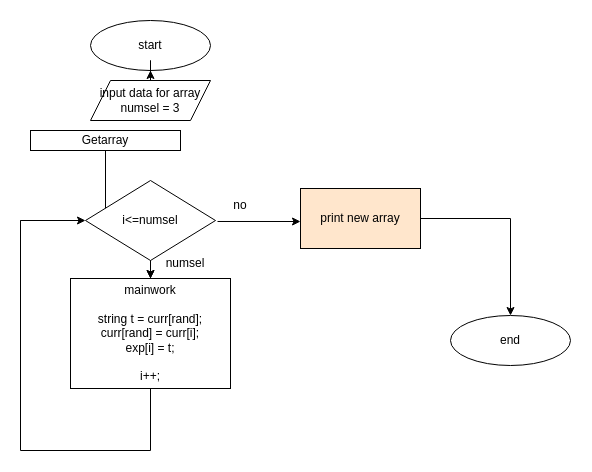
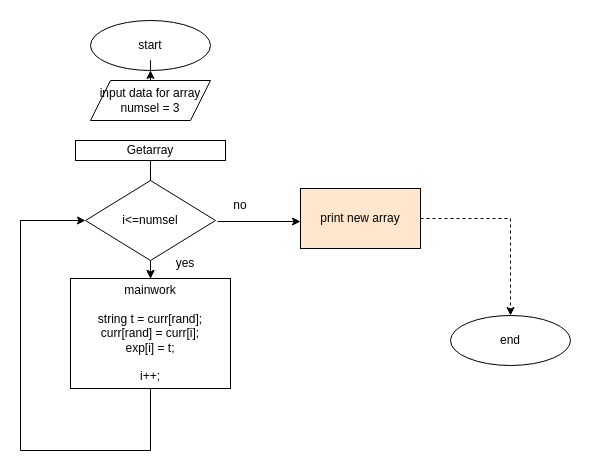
(106, 141) -> (151, 151)
(511, 219) -> (511, 219)
(186, 264) -> (186, 264)
